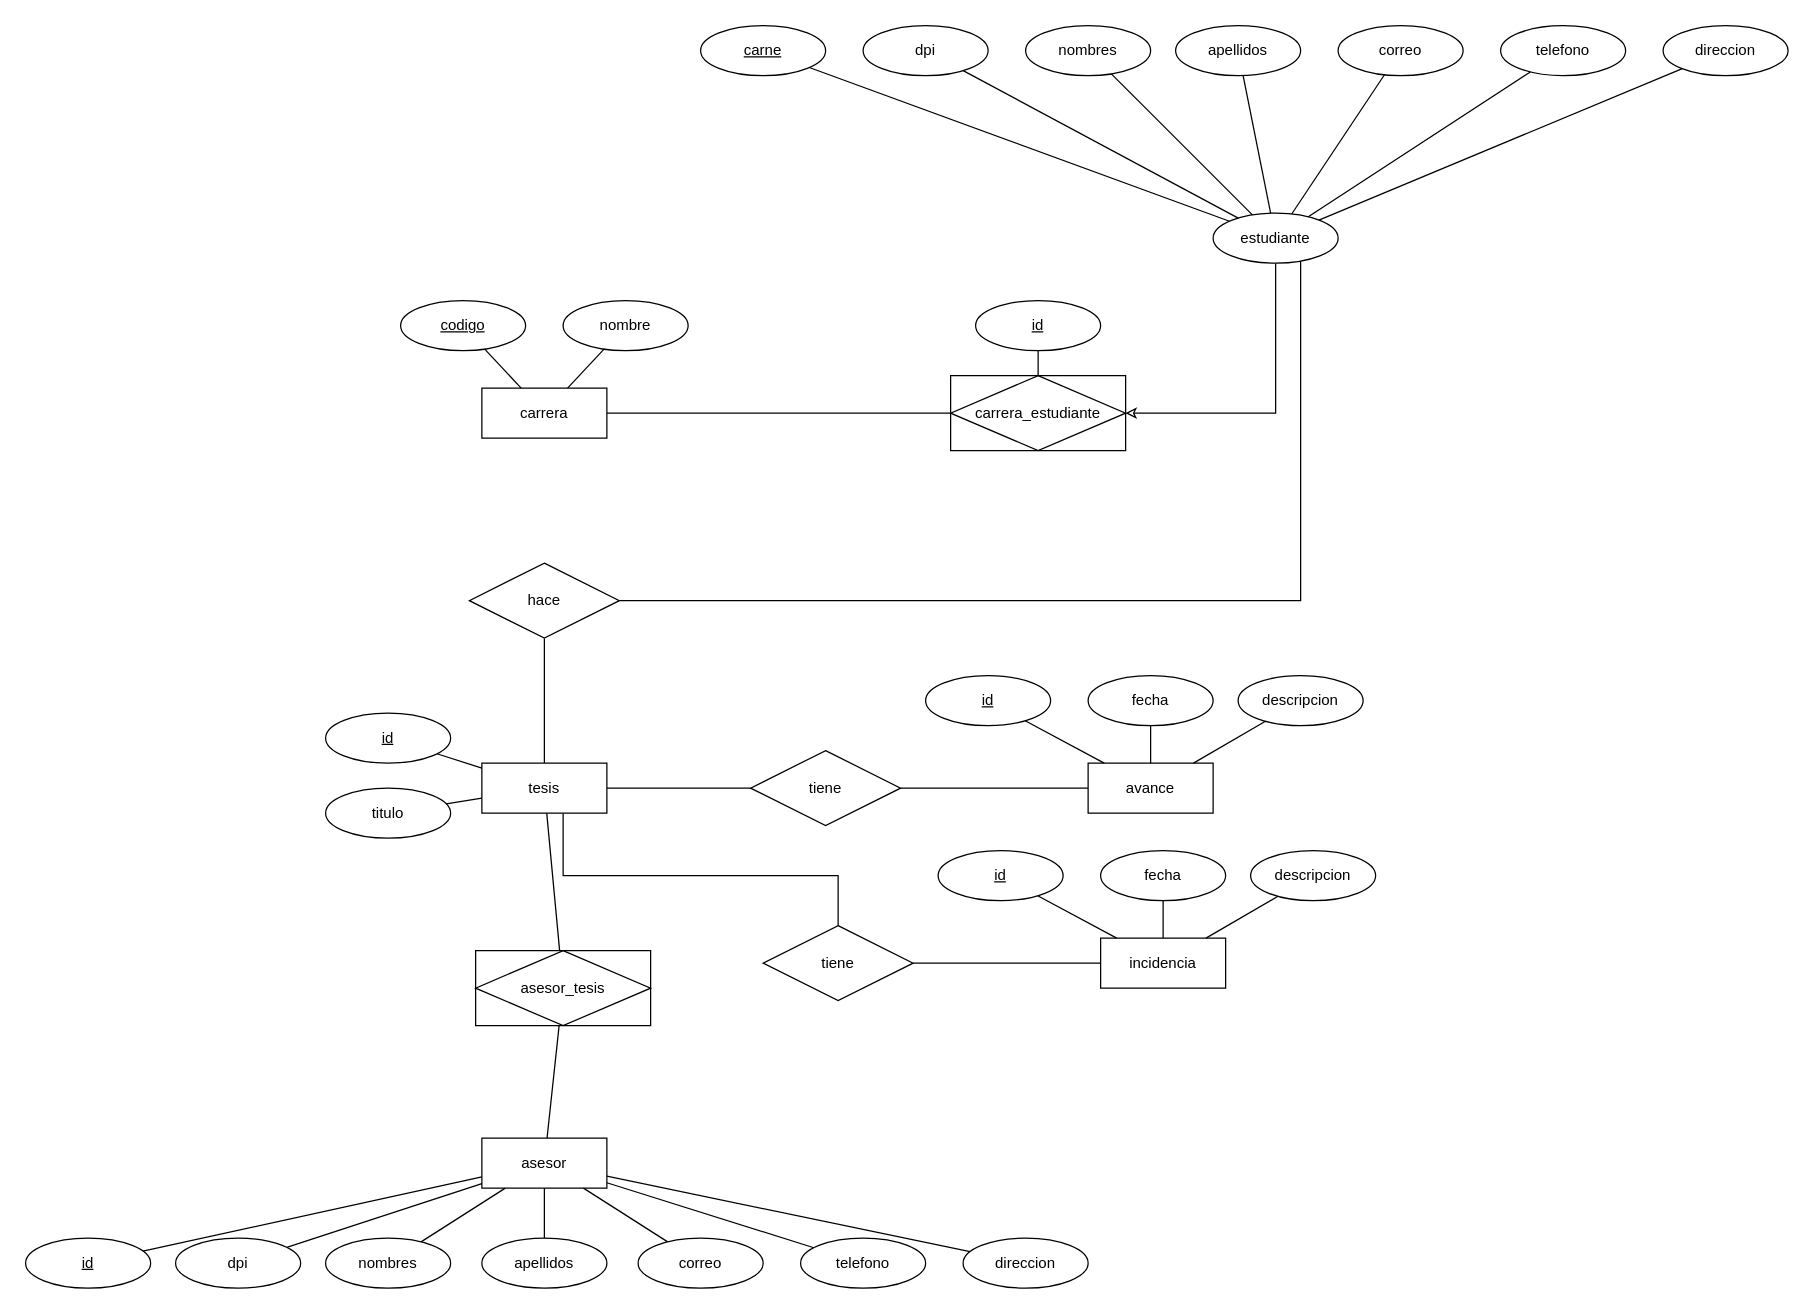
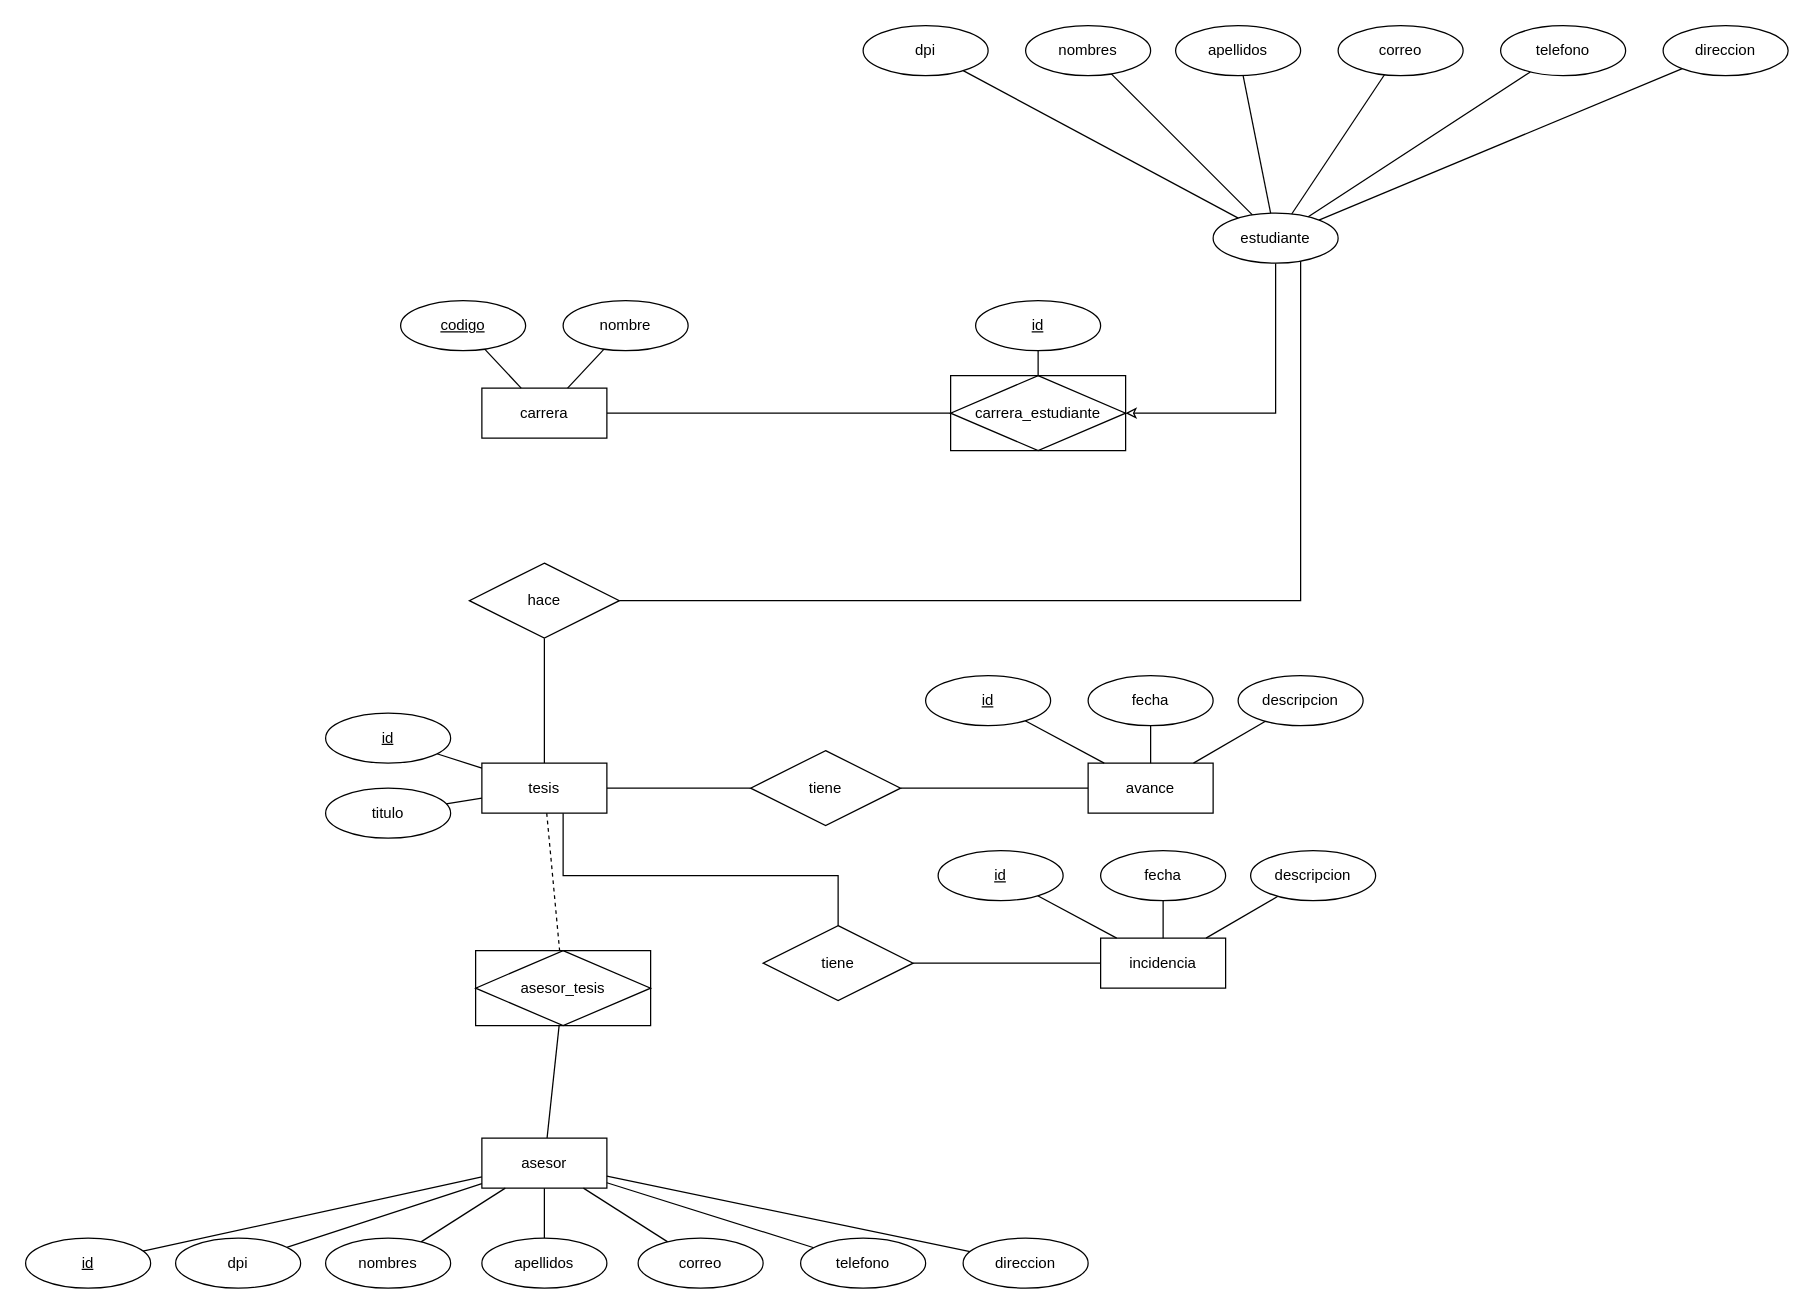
(763, 51) -> none
(1019, 144) -> none
(553, 881) -> (553, 881)
